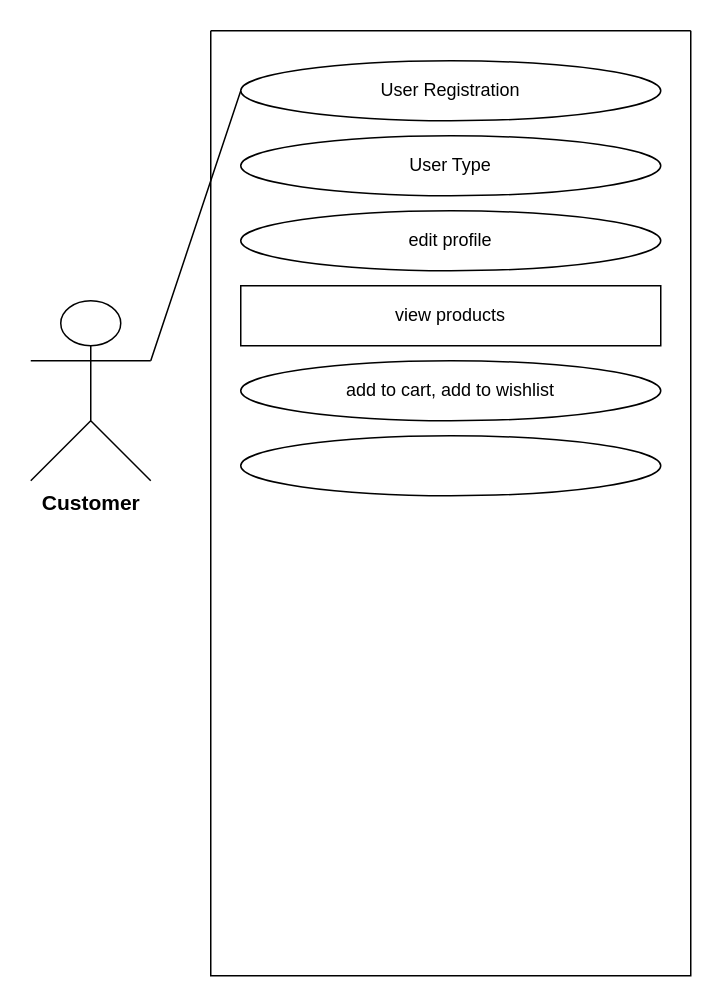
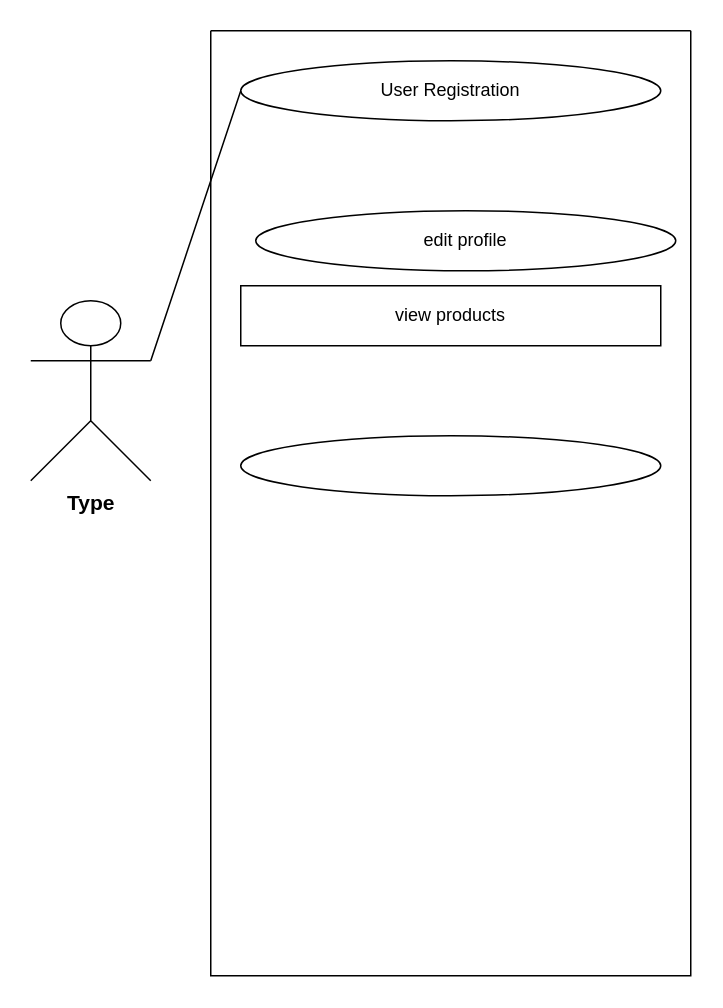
(451, 166) -> none
(451, 241) -> (466, 241)
(451, 391) -> none
(92, 502) -> (92, 502)
